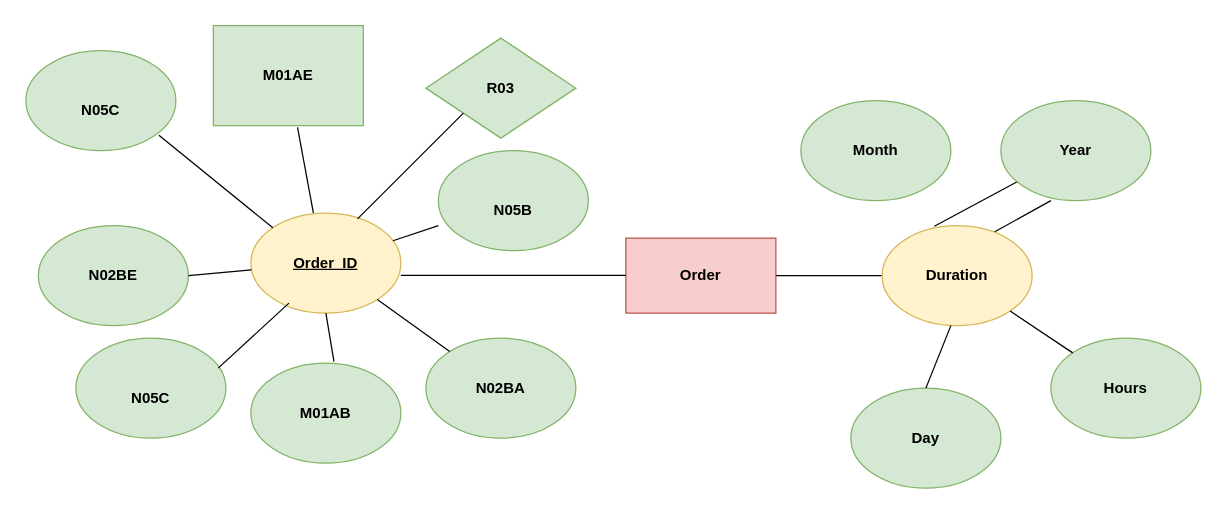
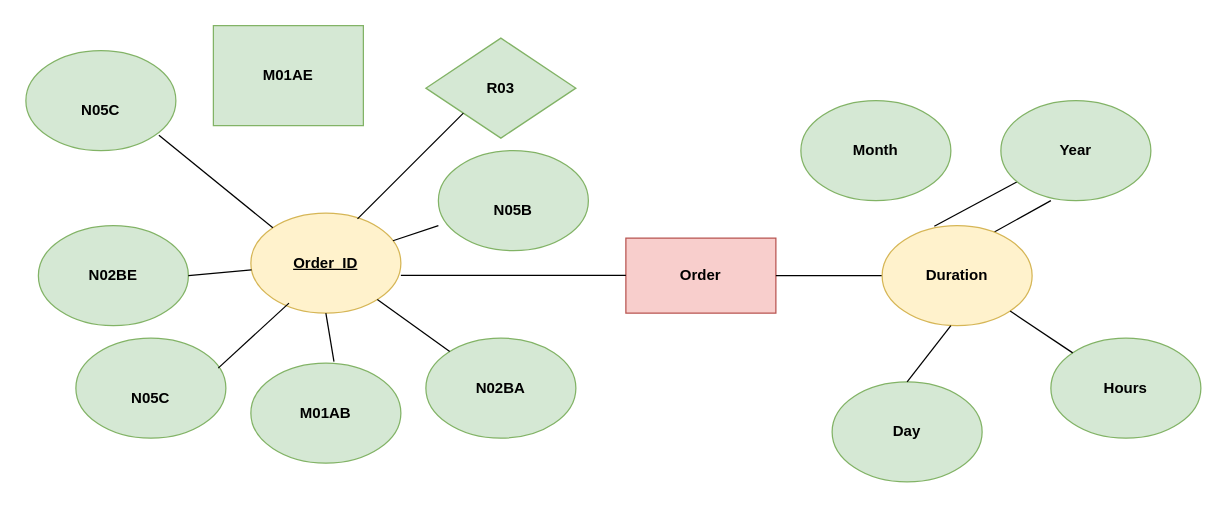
(305, 171) -> none
(926, 438) -> (907, 432)
